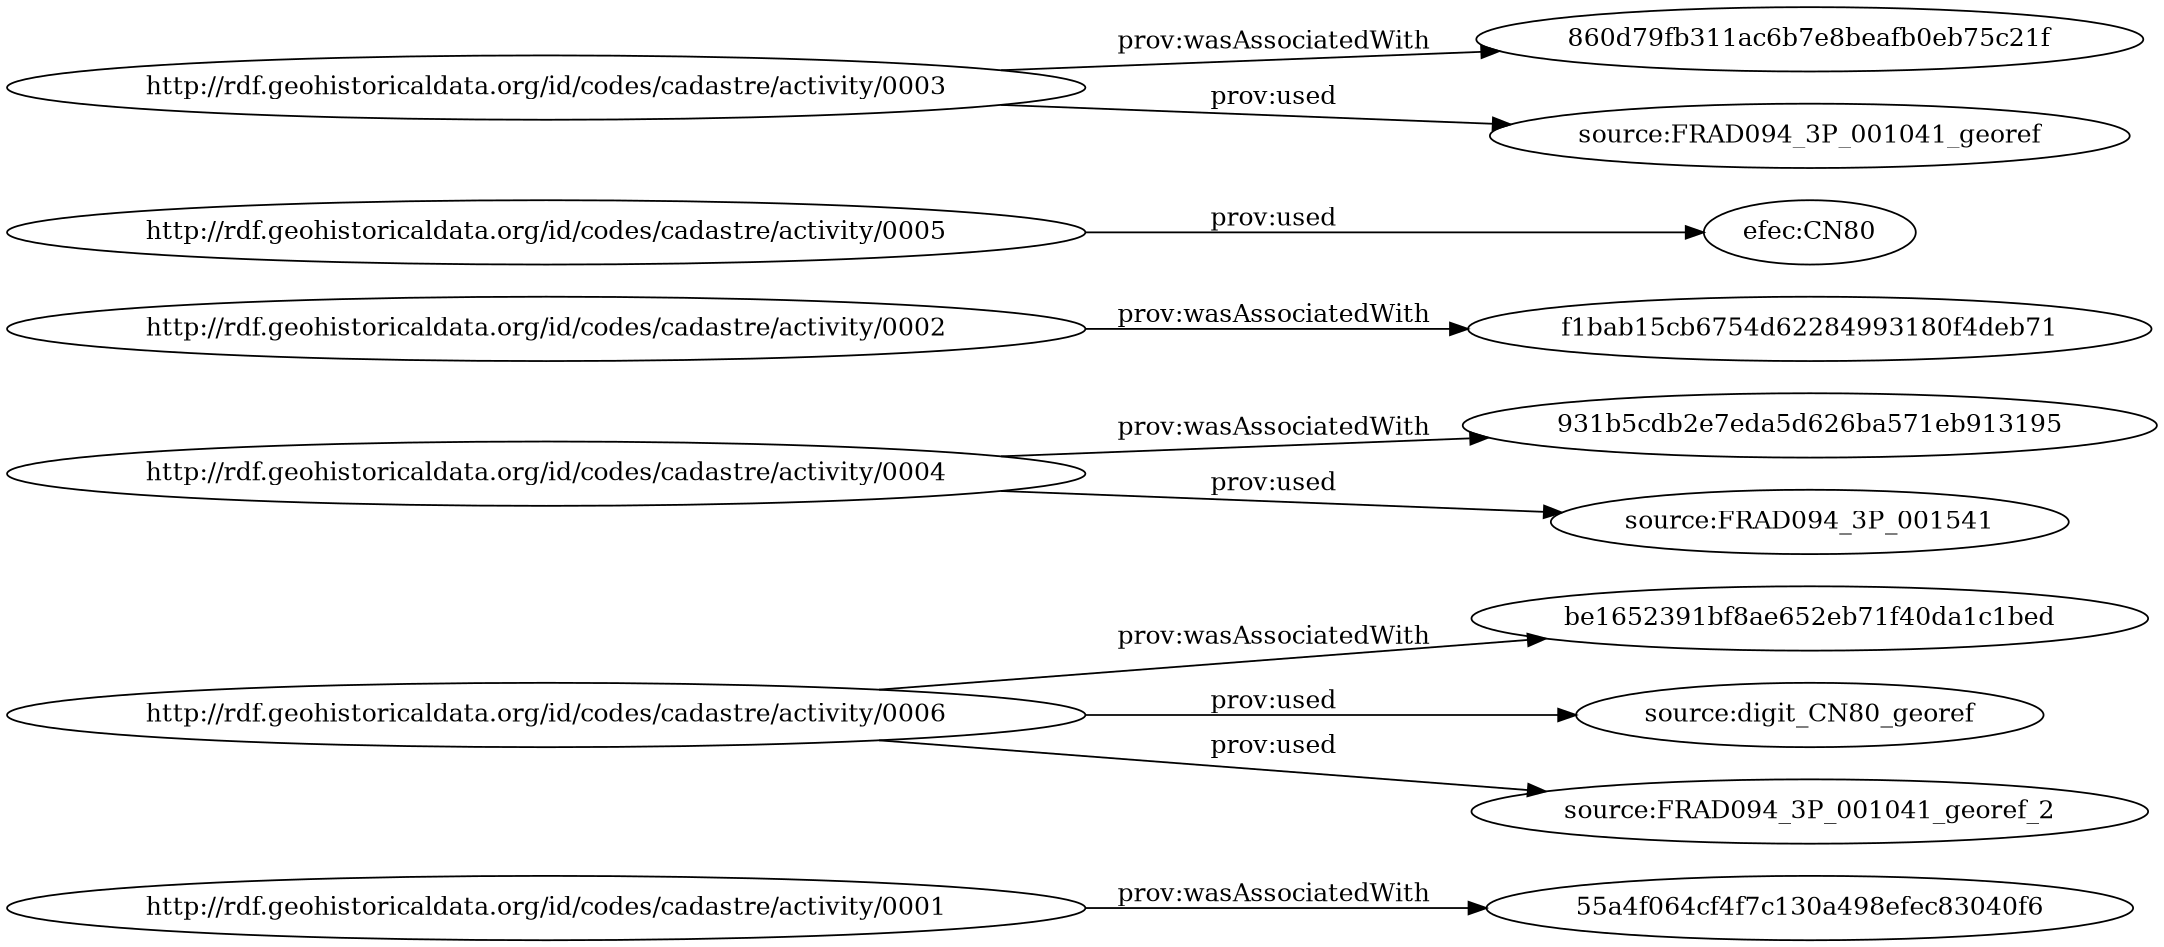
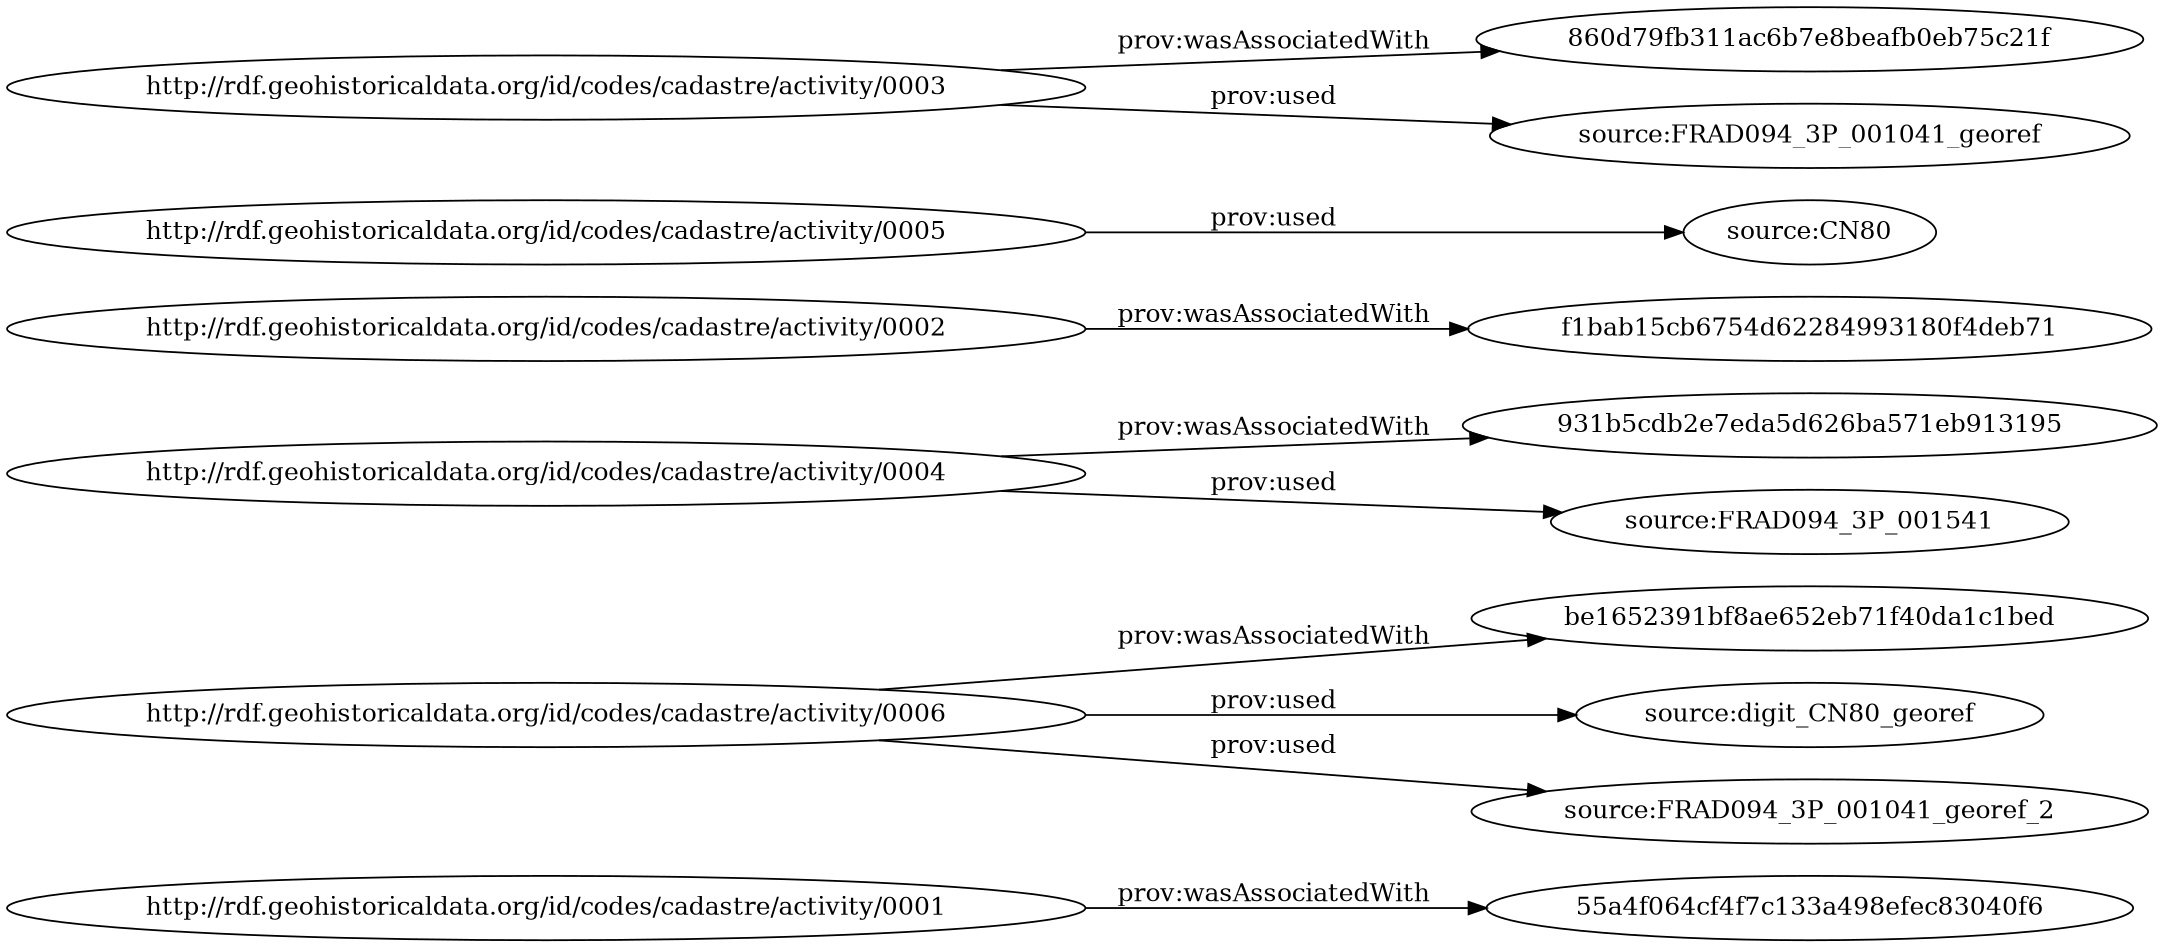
(1810, 232) -> (1810, 232)
(1810, 908) -> (1810, 908)
